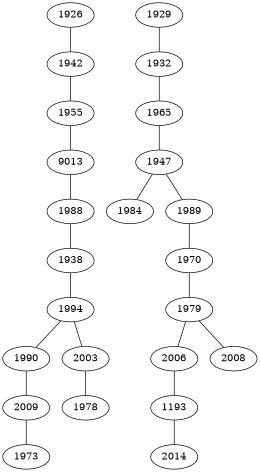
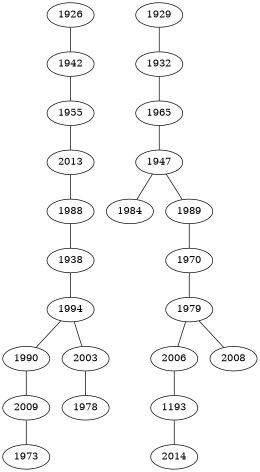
(71, 162) -> (71, 162)
